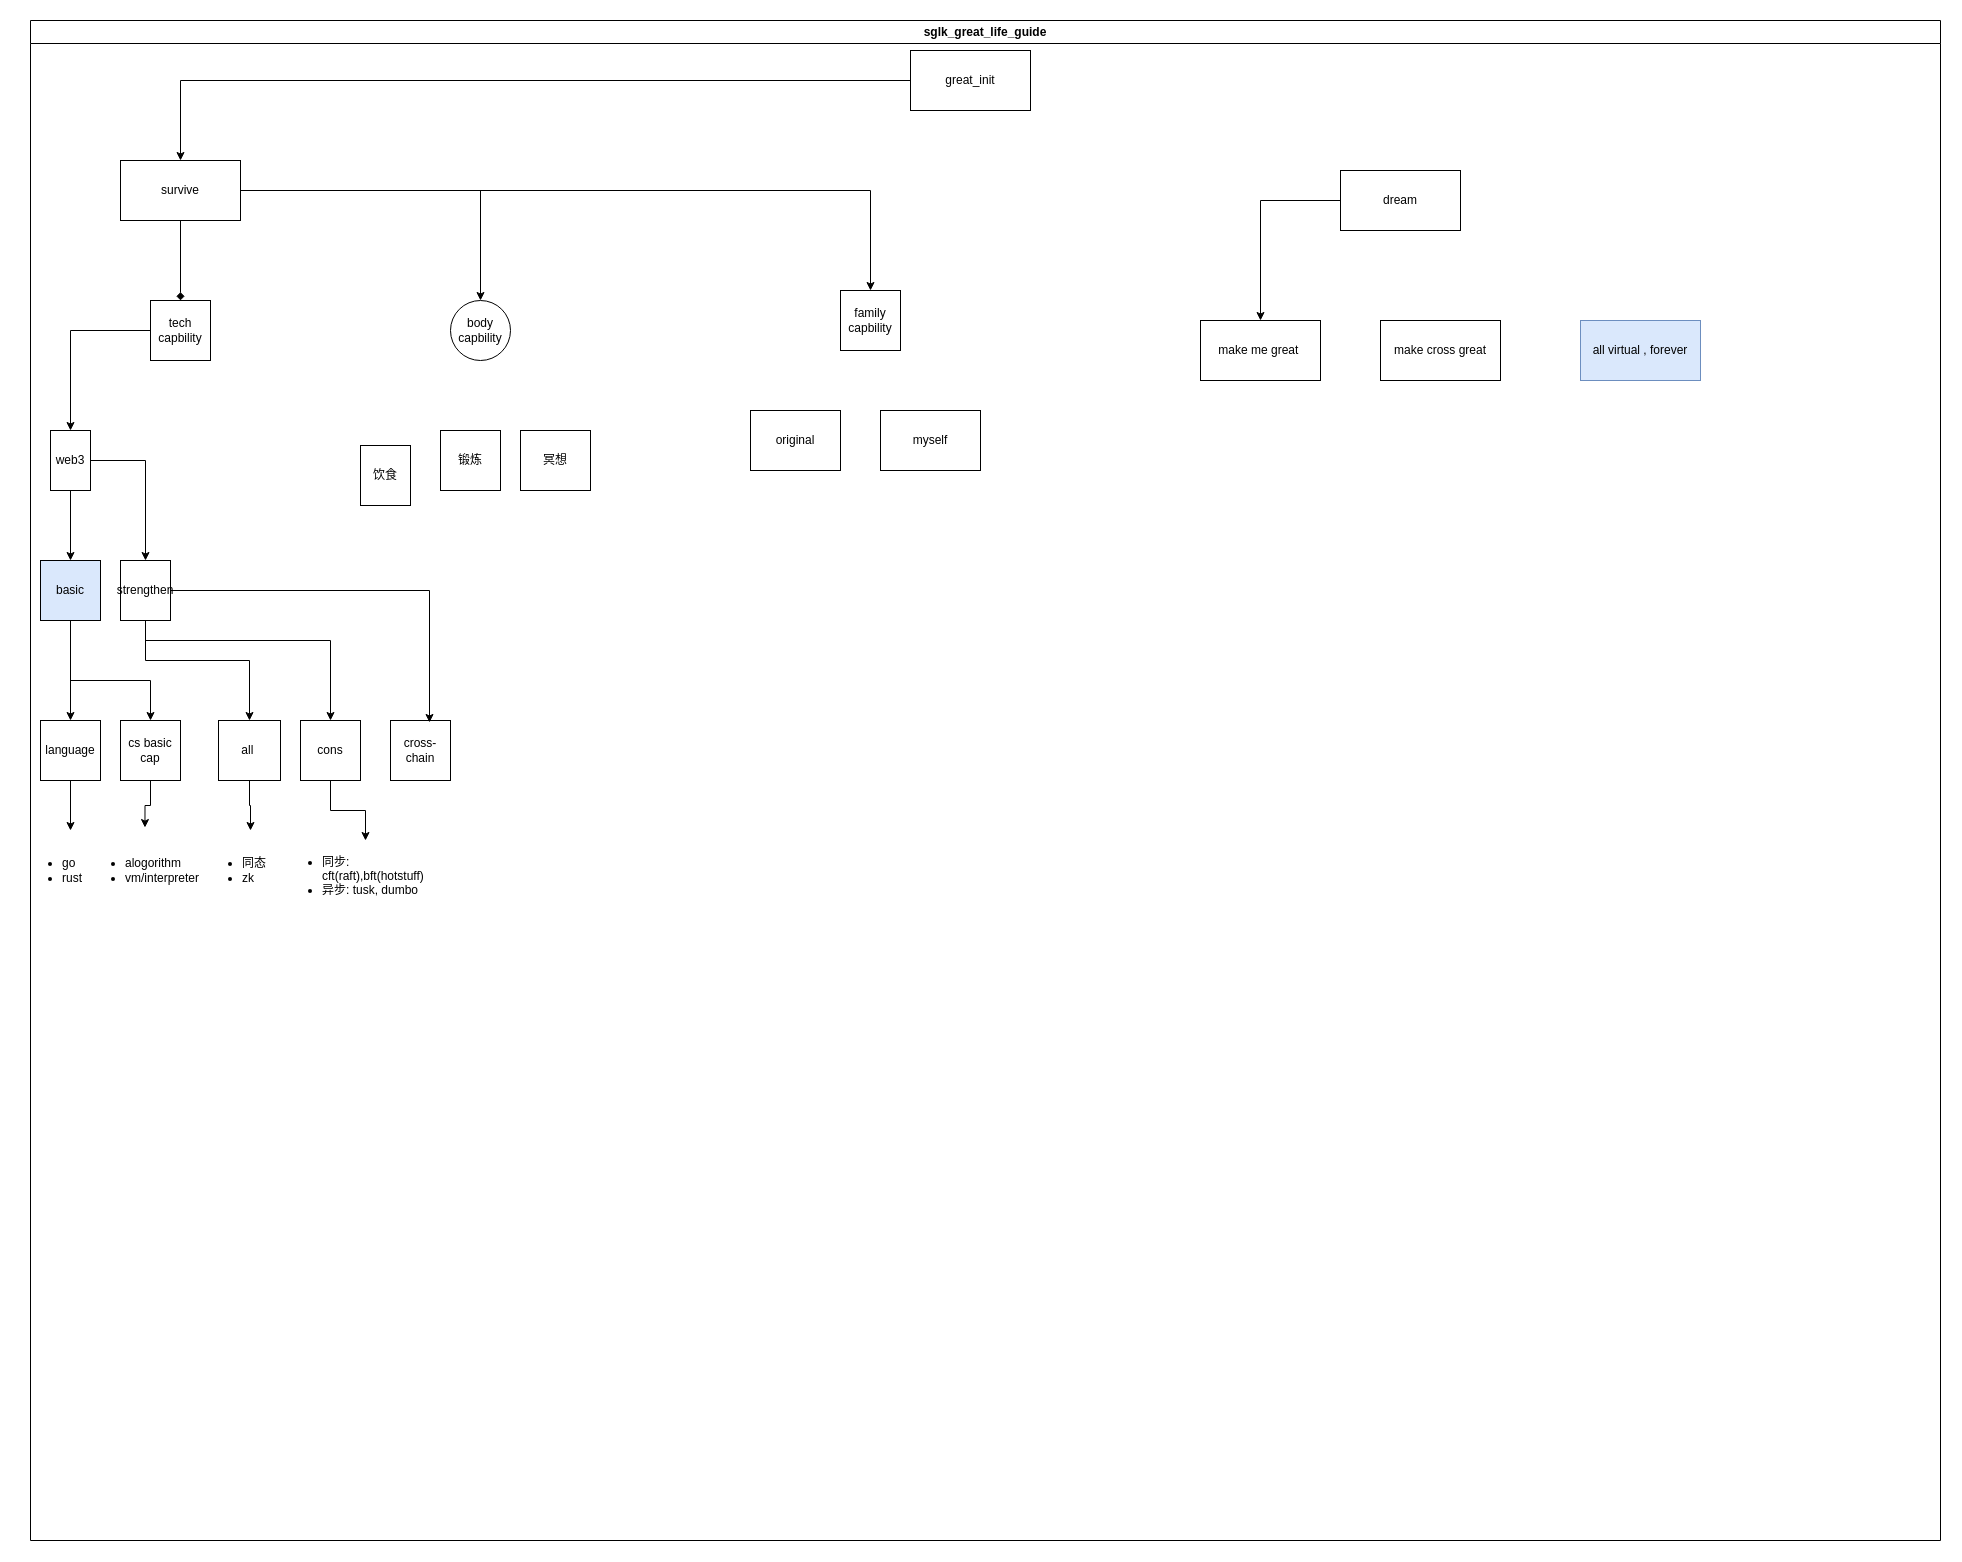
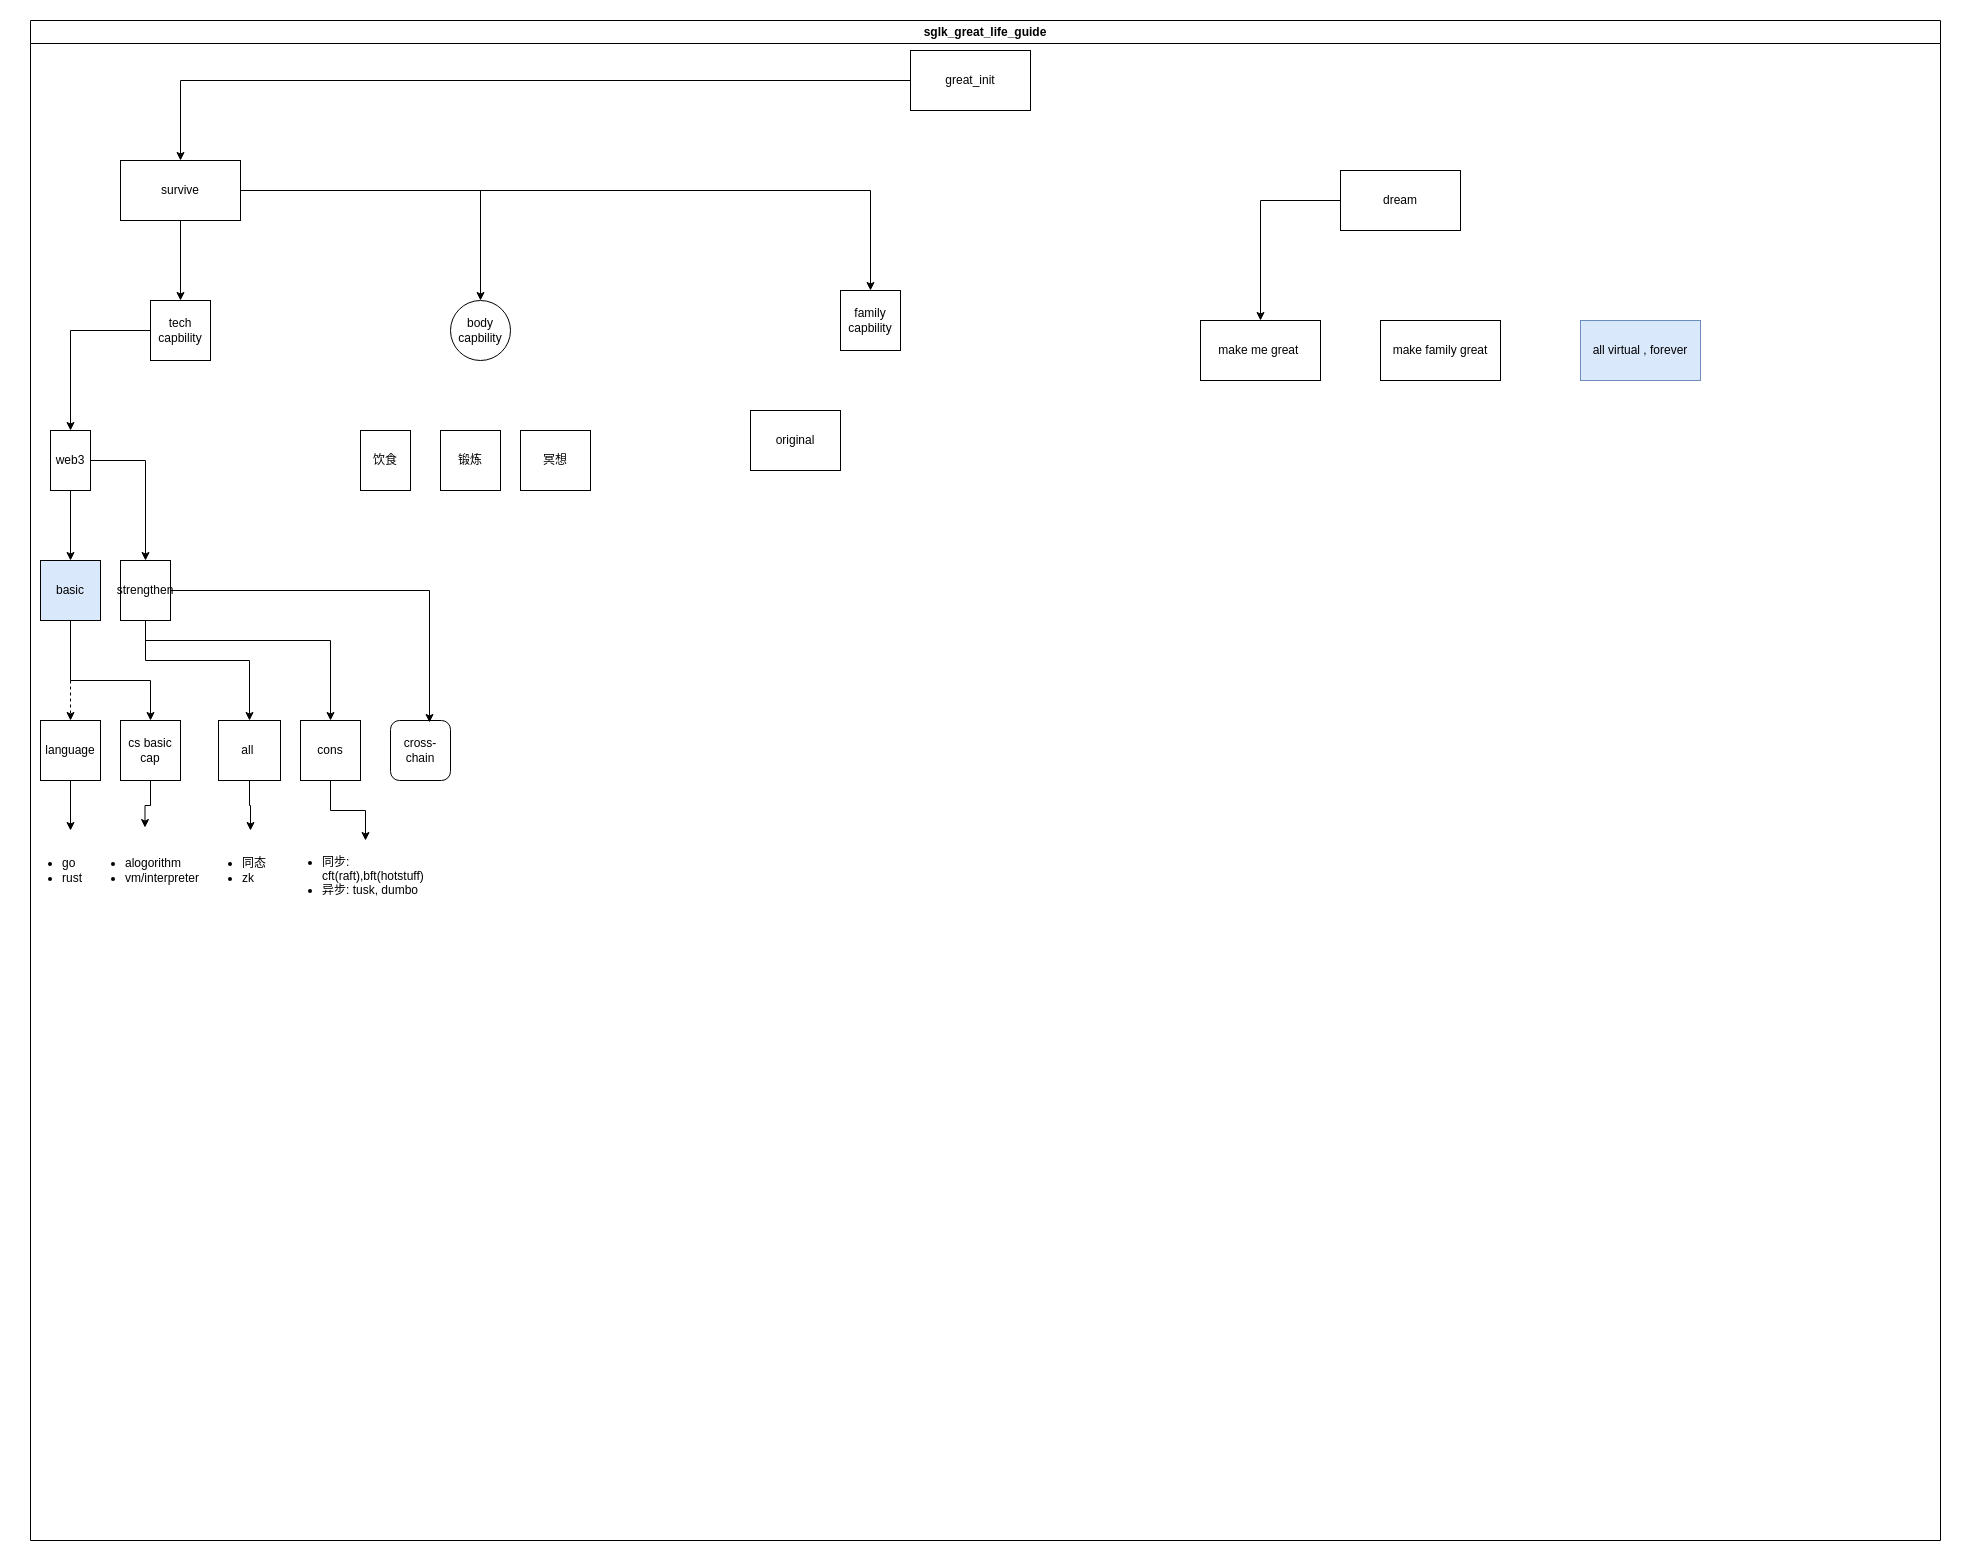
(181, 292) -> (181, 292)
(1441, 351) -> (1441, 351)
(931, 441) -> none
(386, 476) -> (386, 461)
(71, 697) -> (71, 697)
(421, 751) -> (421, 751)
